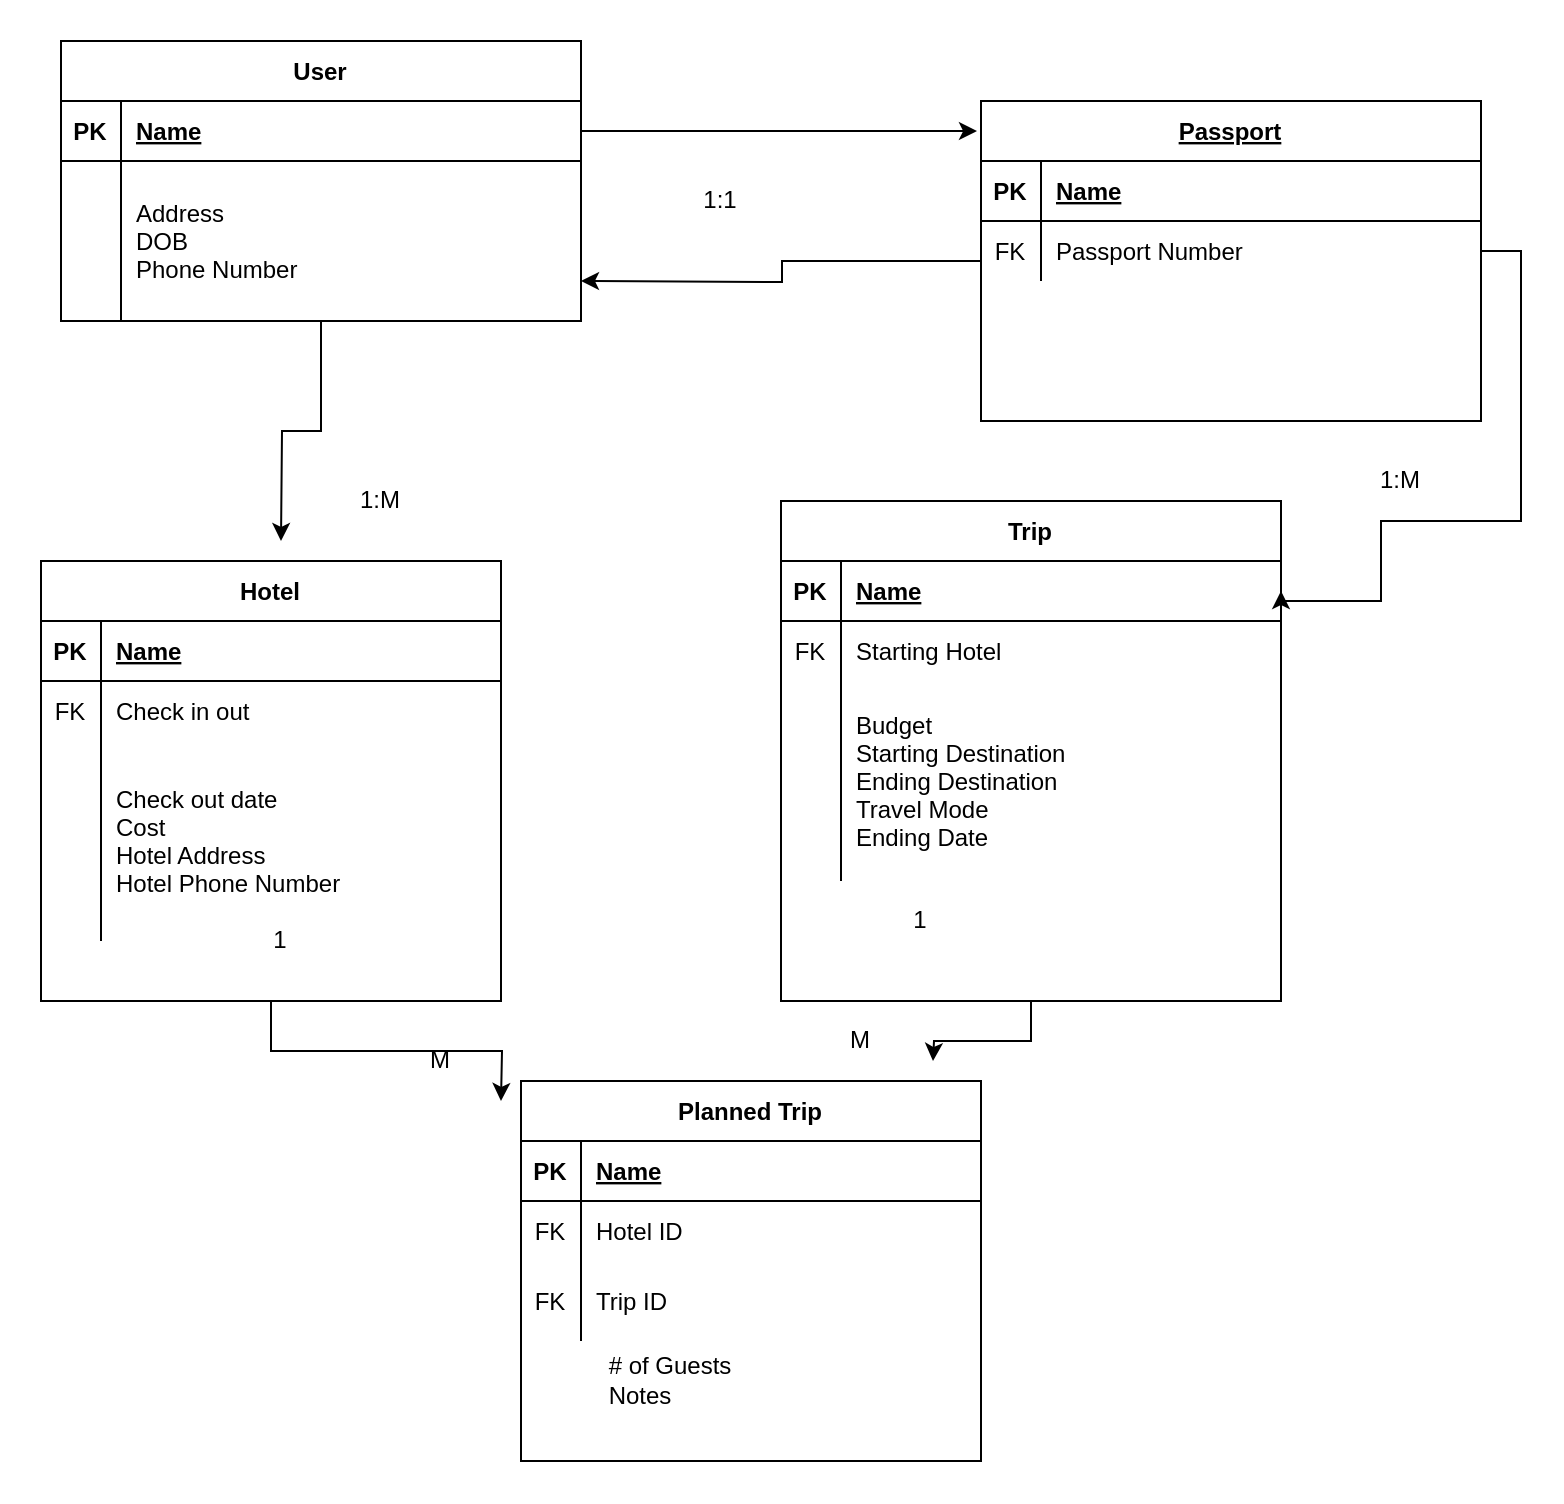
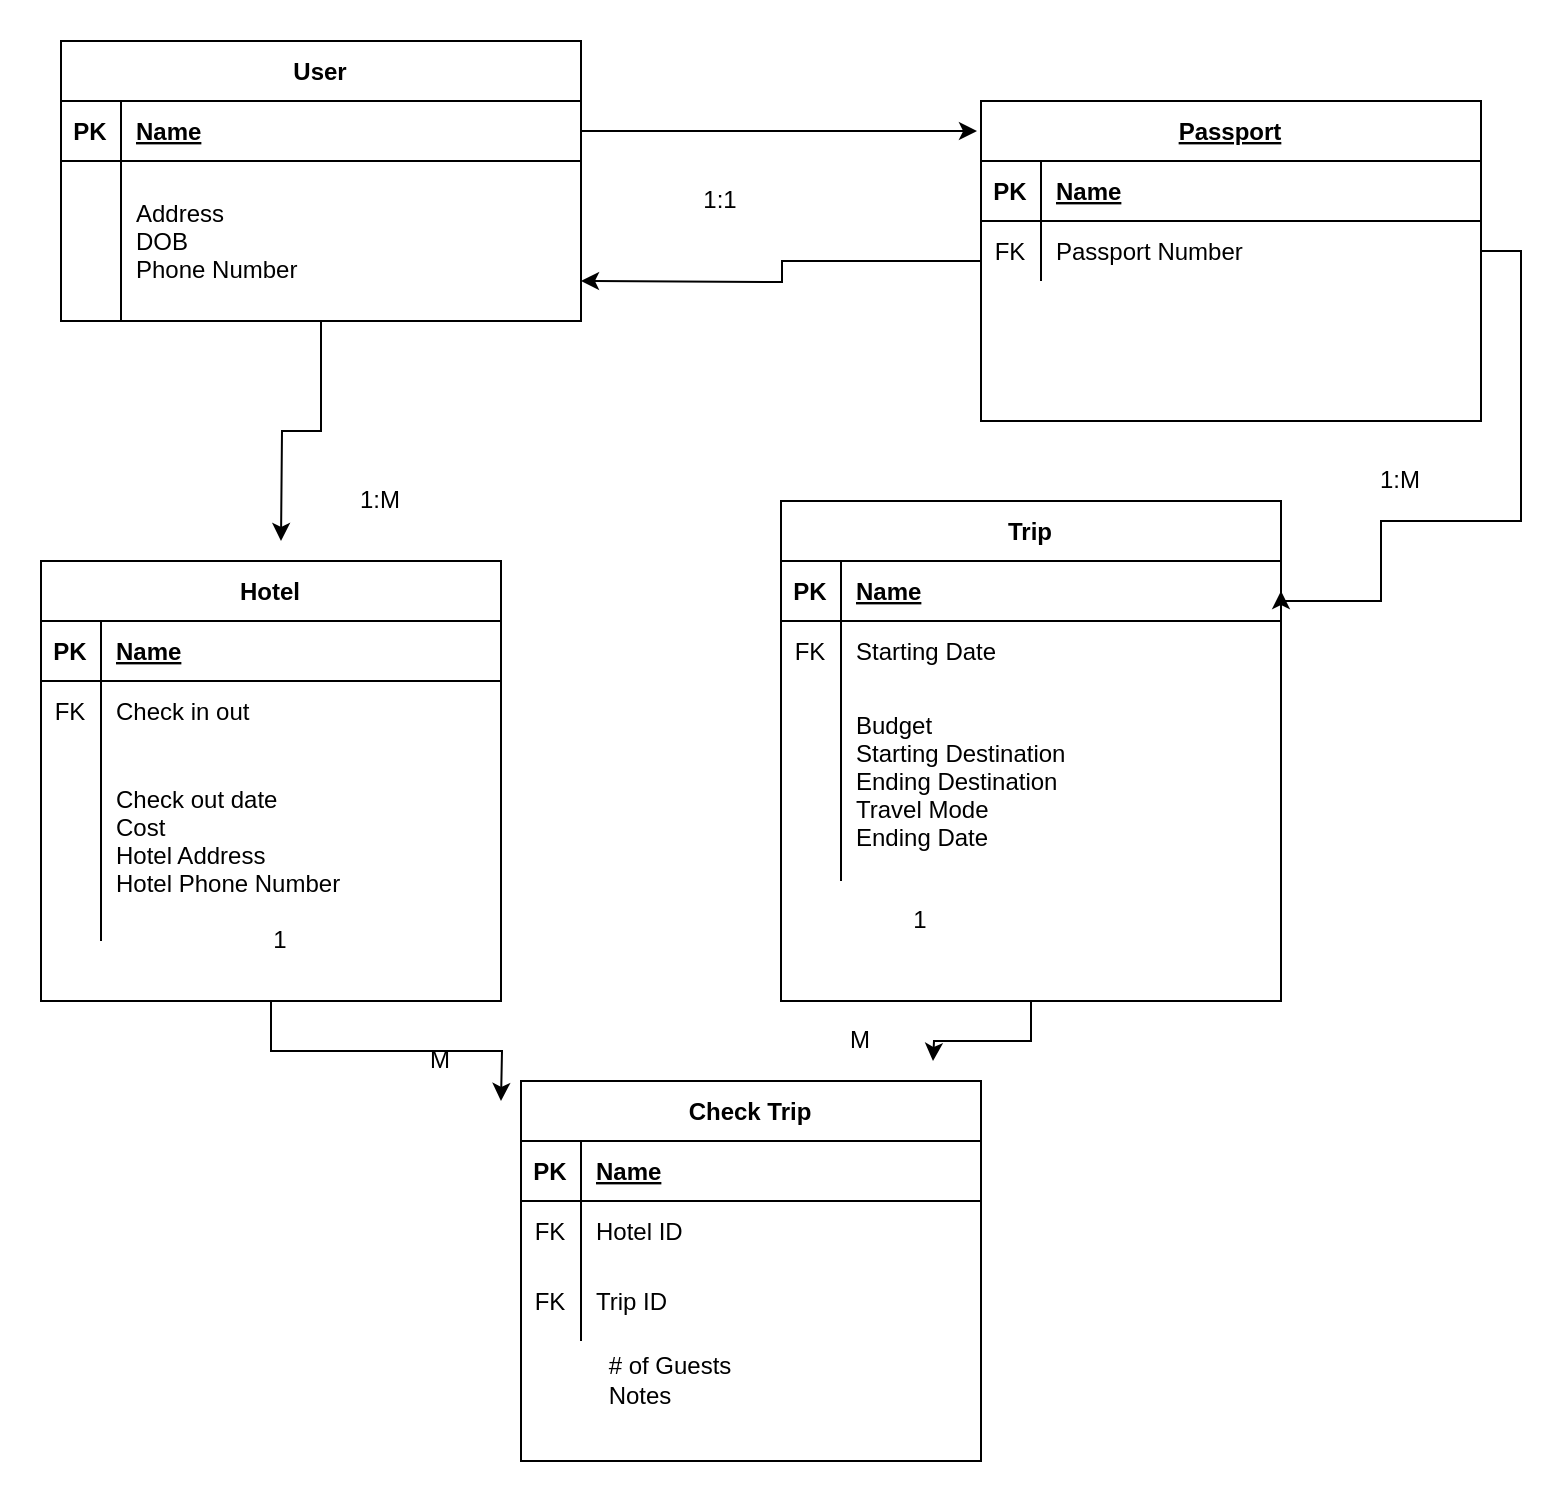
(941, 652) -> (937, 652)
(750, 1112) -> (750, 1112)
